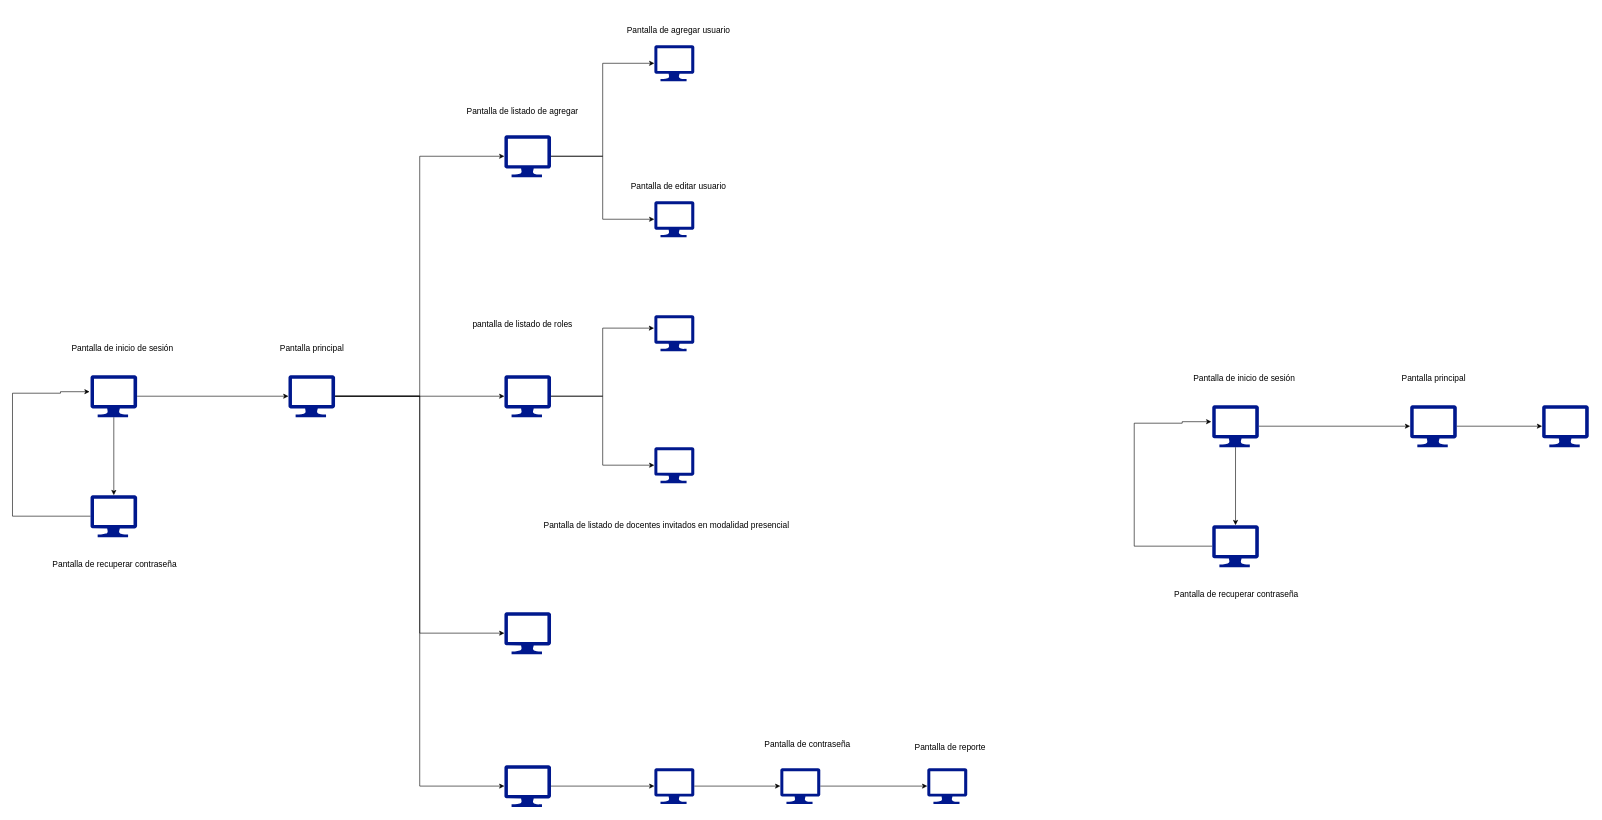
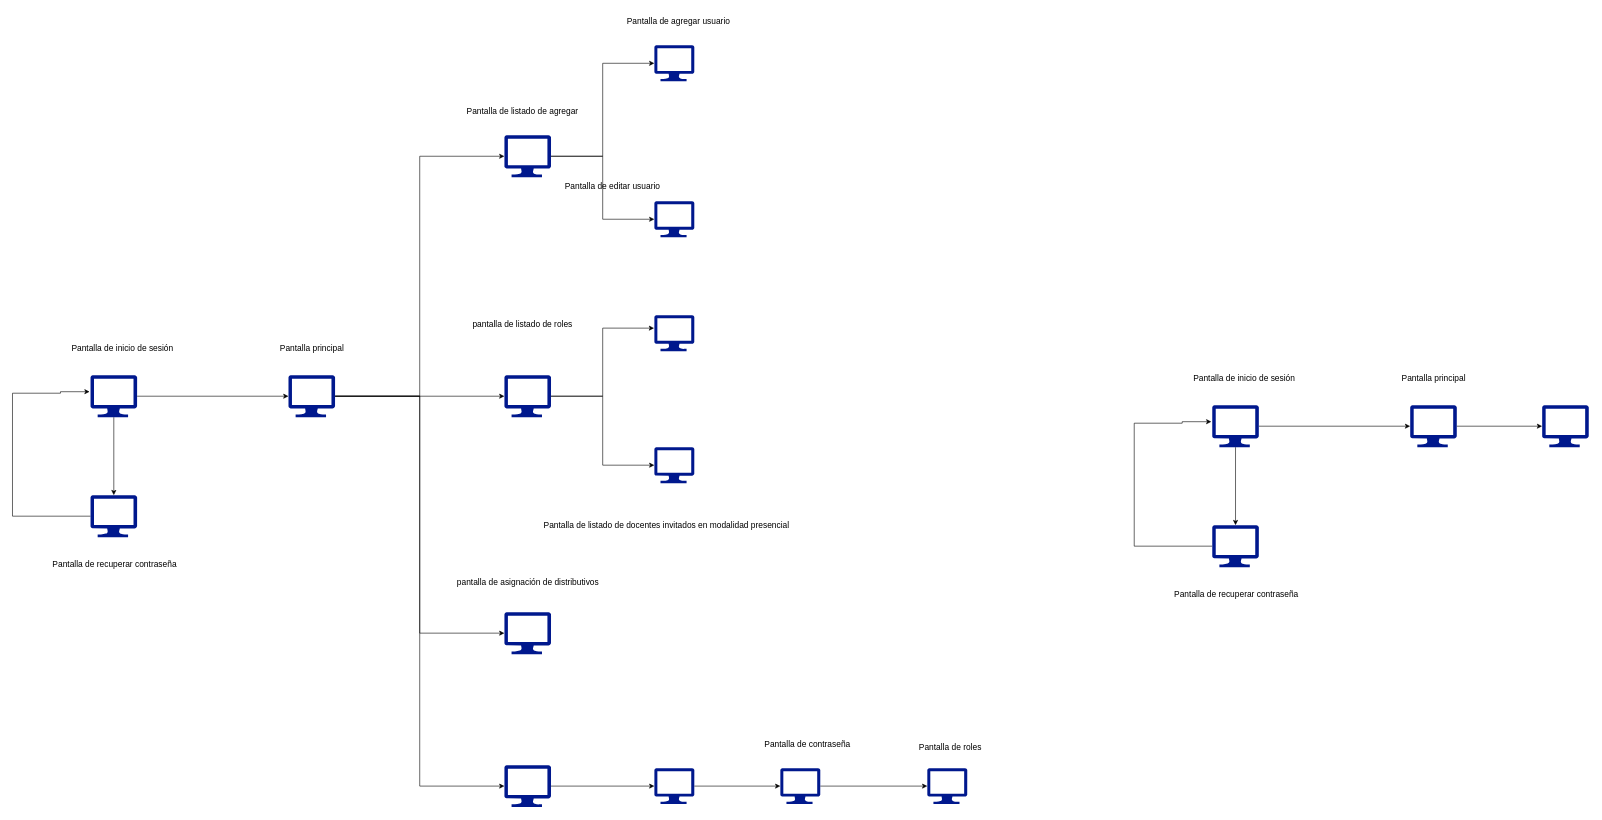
(678, 30) -> (678, 21)
(678, 186) -> (612, 186)
none -> (528, 582)
(950, 747) -> (950, 747)
